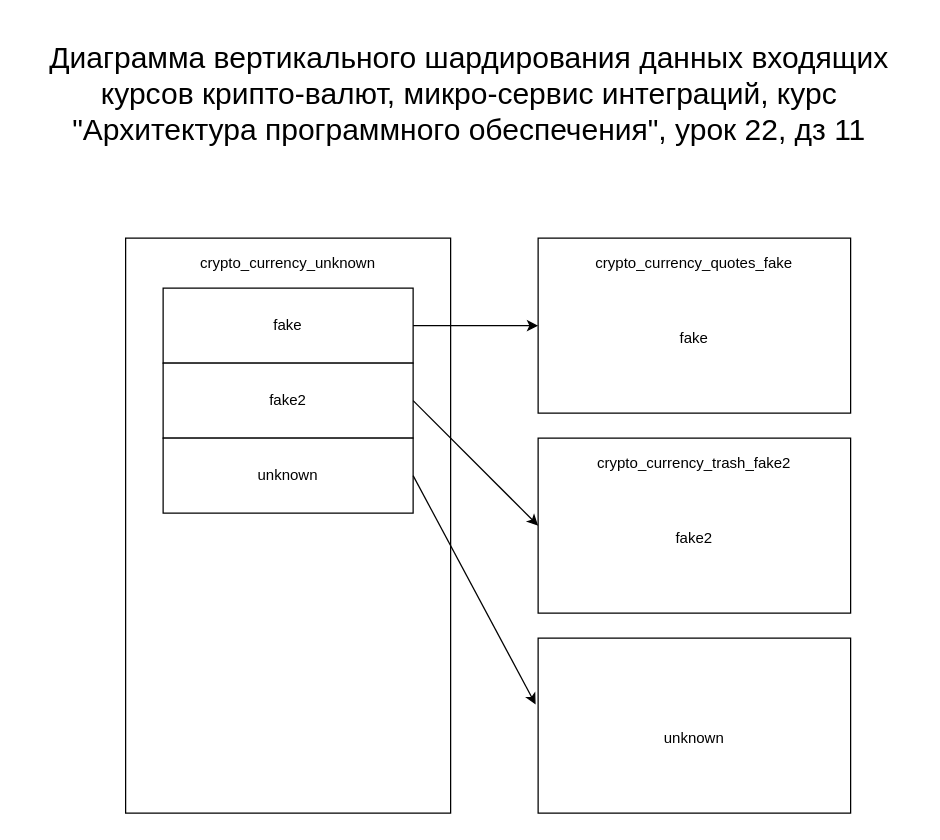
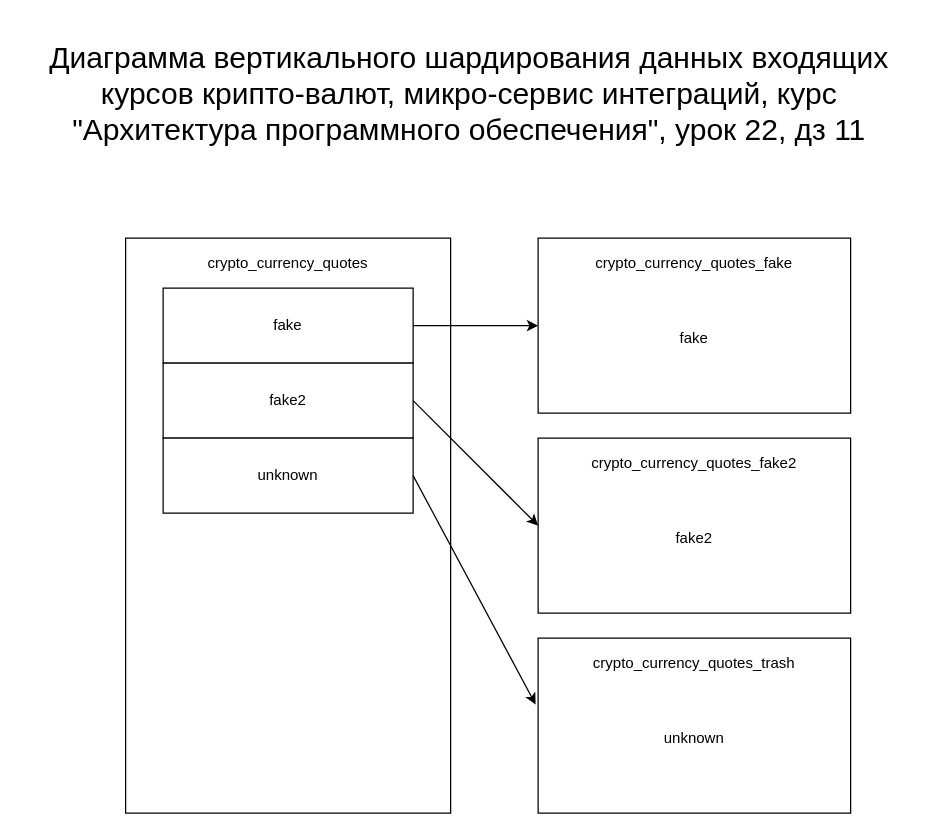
(288, 263) -> (288, 263)
(694, 463) -> (694, 463)
none -> (694, 663)
